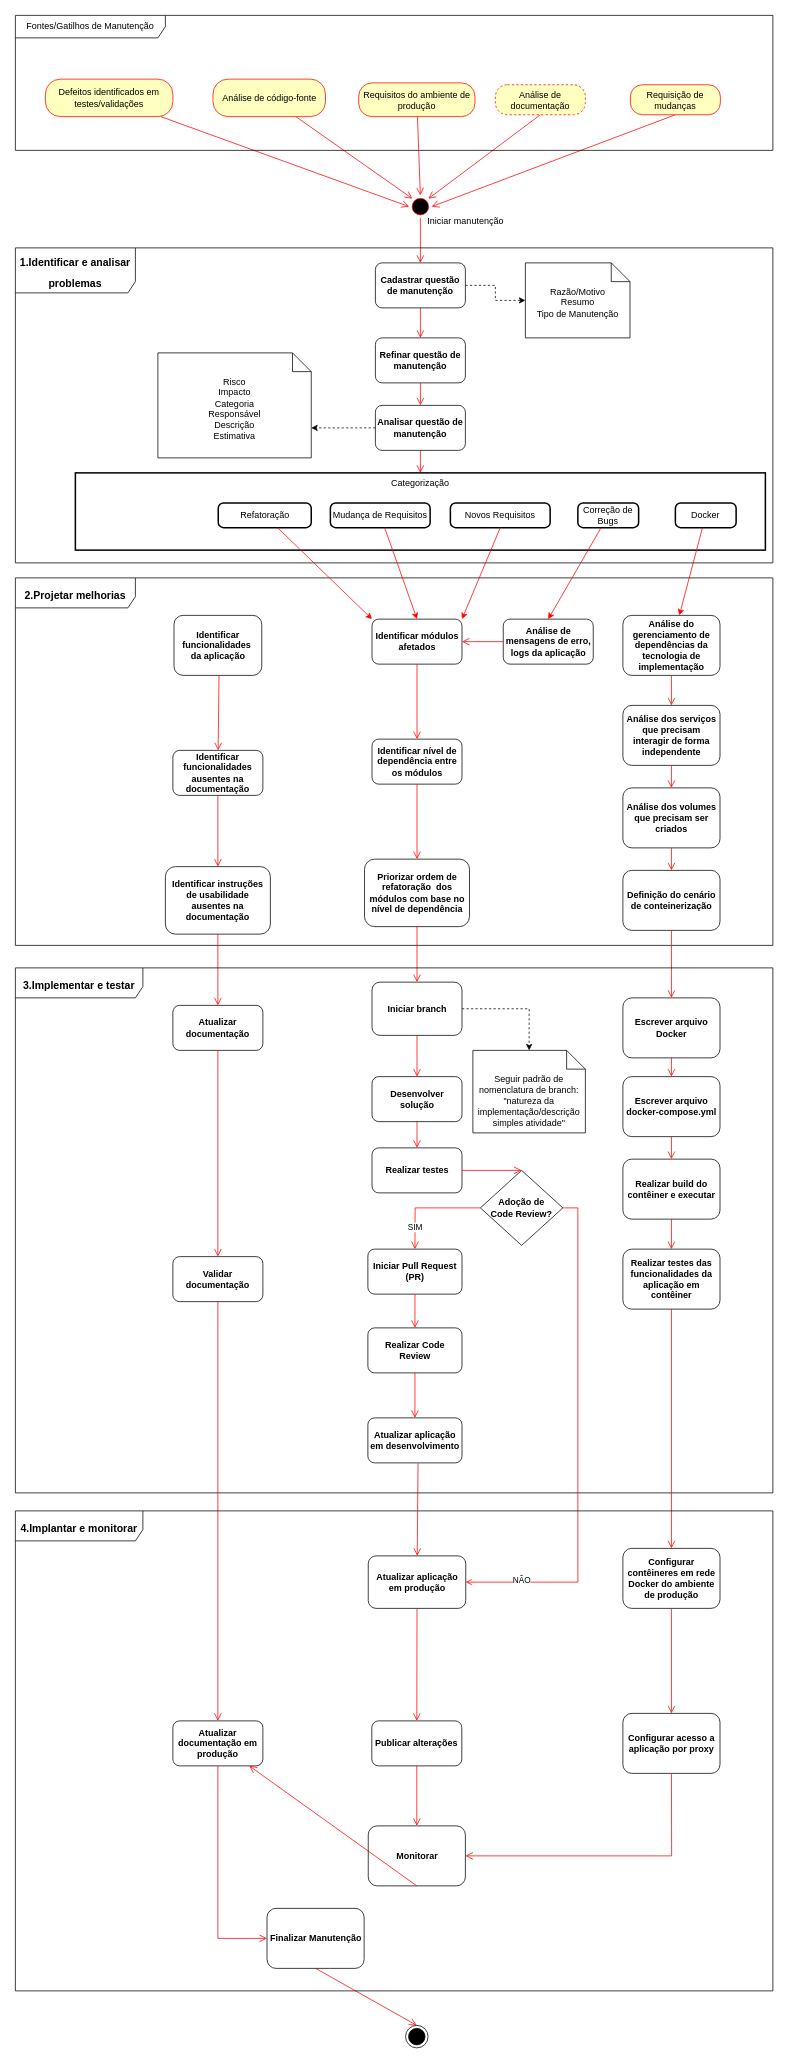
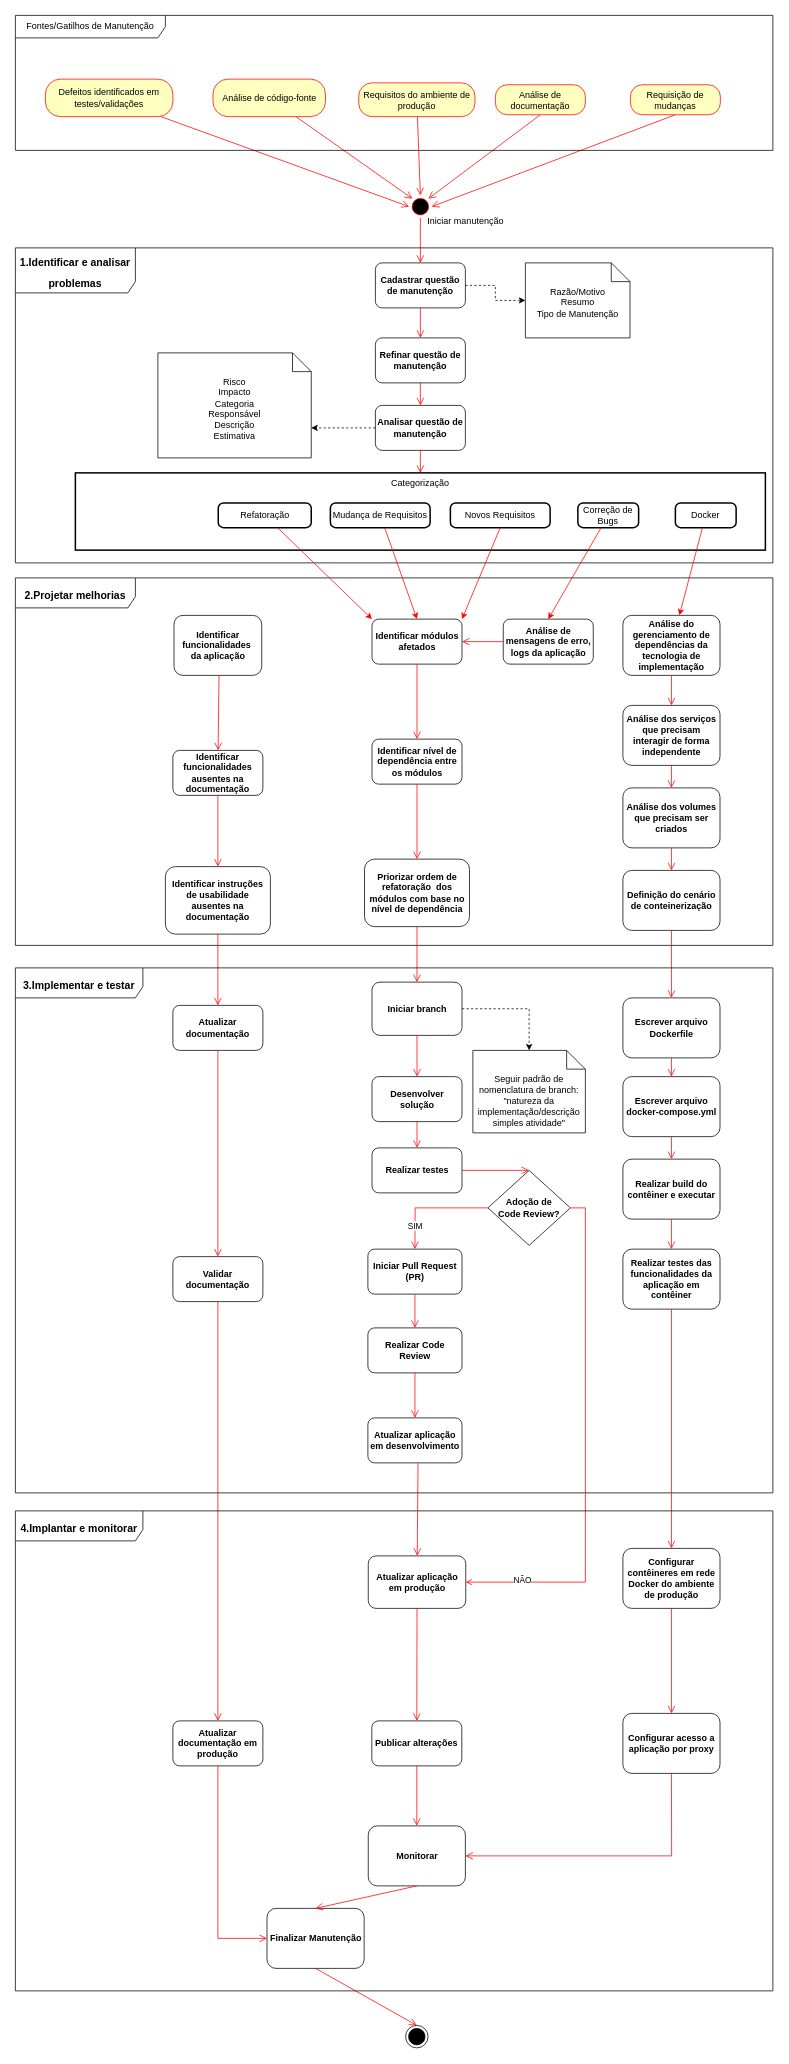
(540, 100) -> (540, 100)
(672, 1028) -> (672, 1028)
(522, 1208) -> (529, 1208)
(334, 1826) -> (367, 1897)
